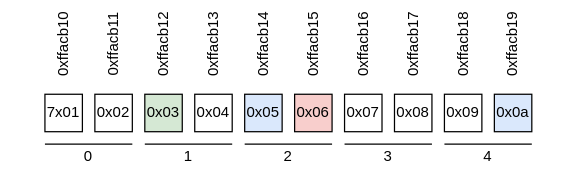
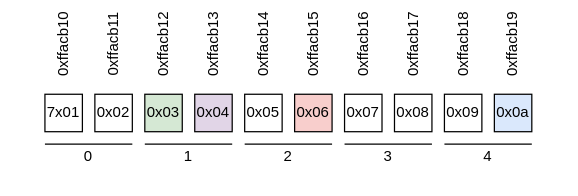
(213, 113) -> (213, 113)
(263, 113) -> (263, 113)
